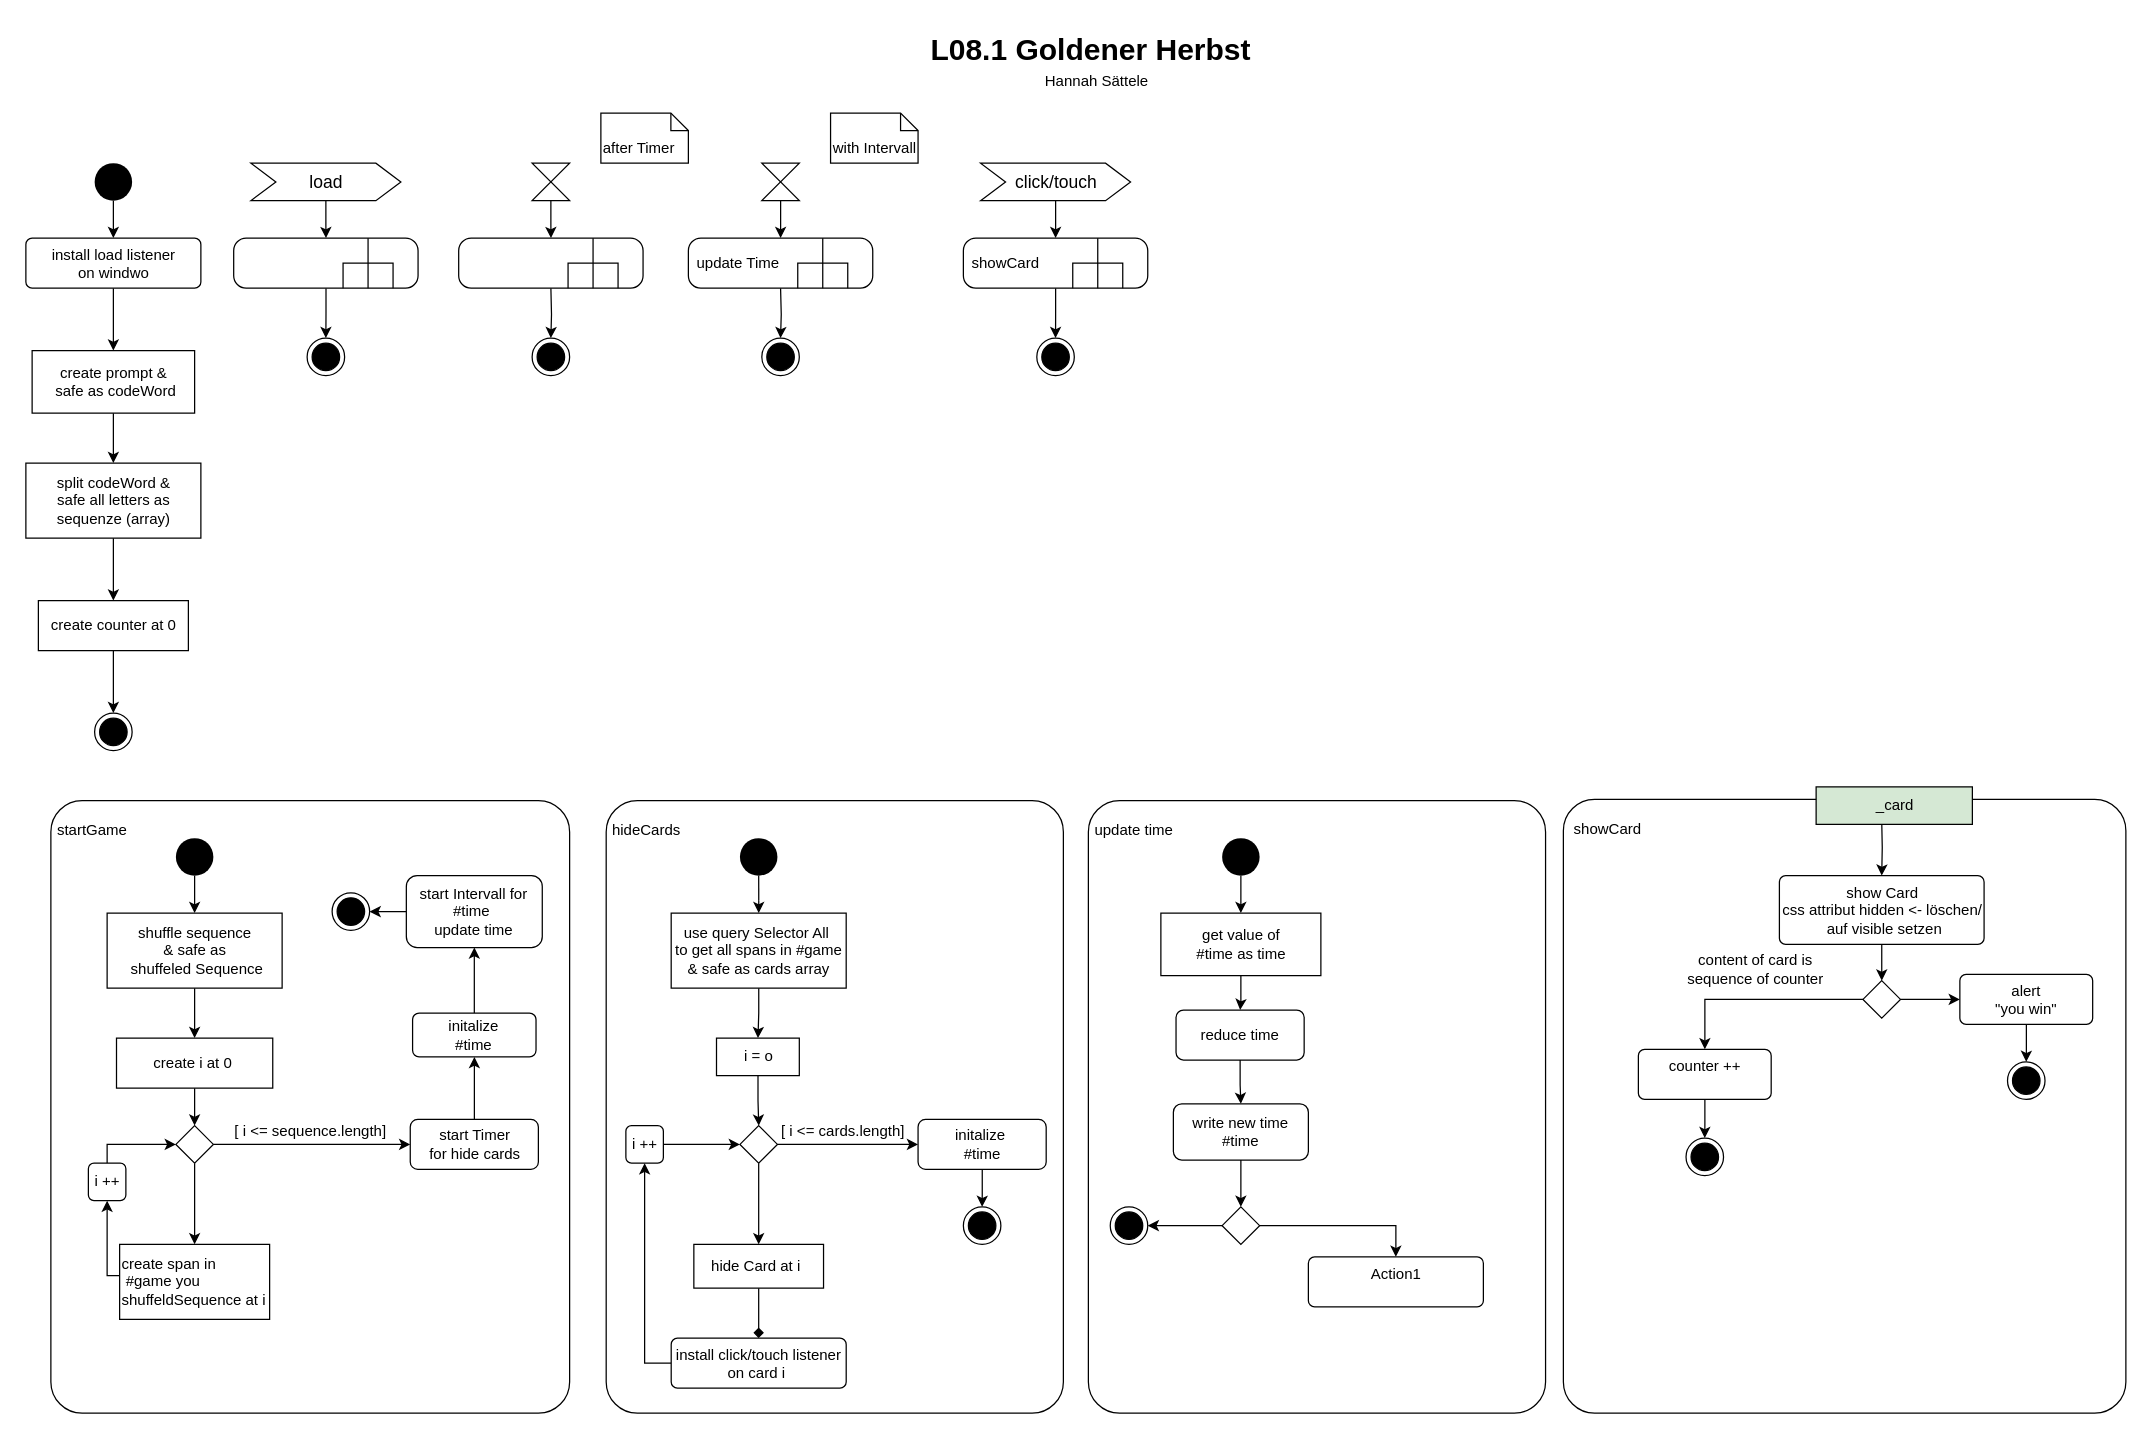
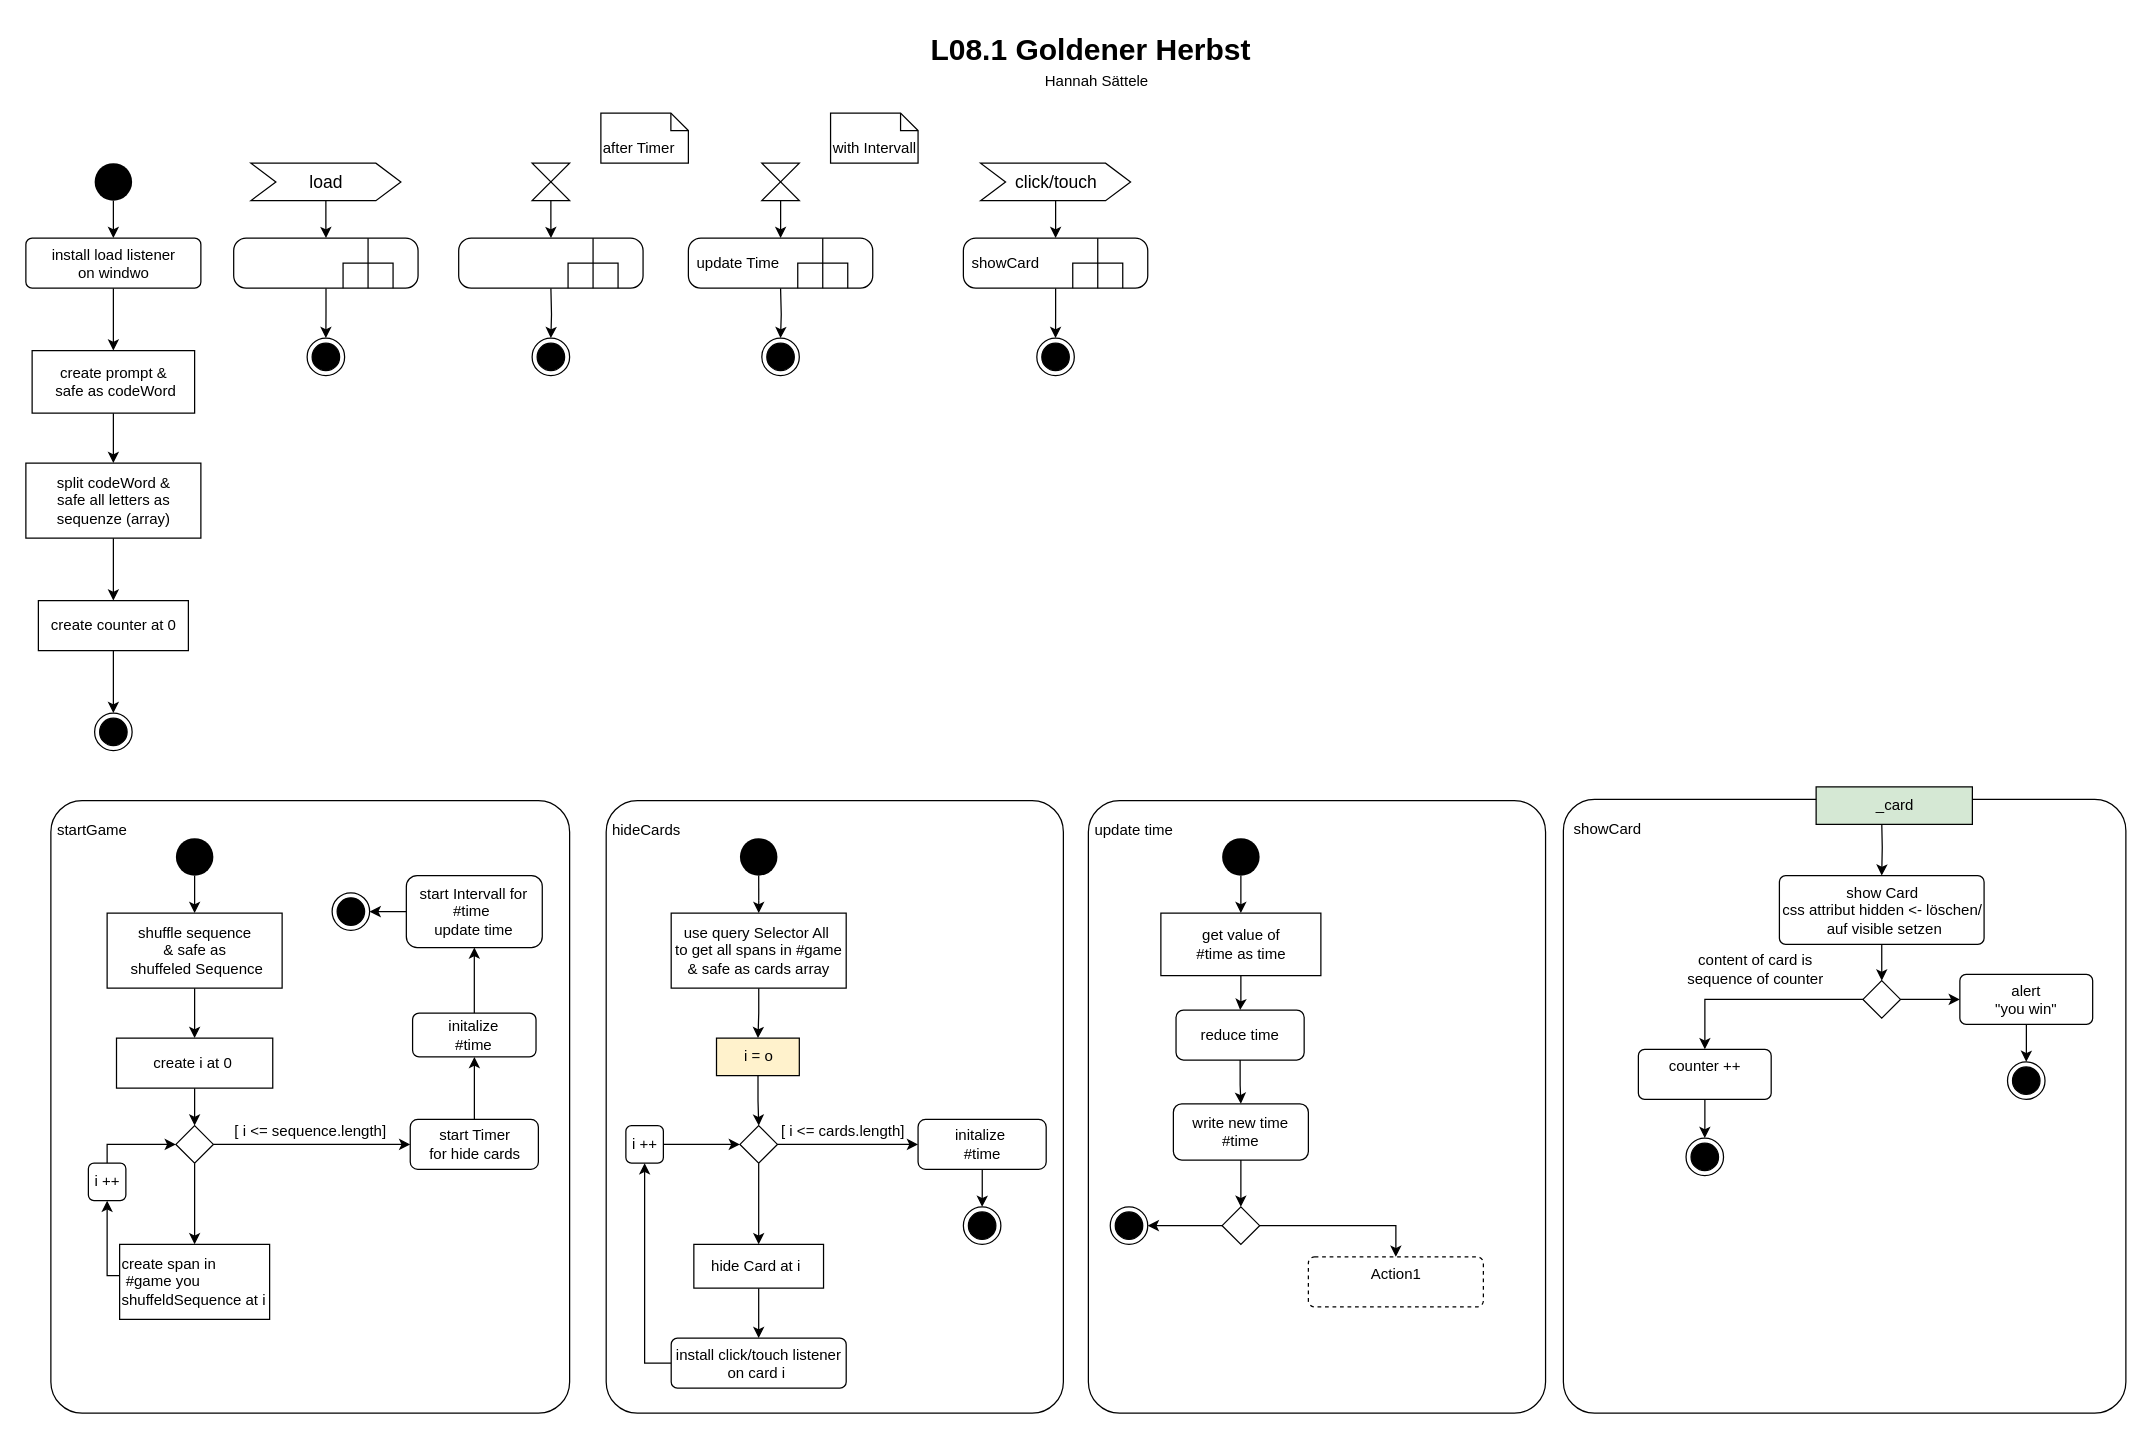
(758, 1057) -> (758, 1057)
(1396, 1282) -> (1396, 1282)
(758, 1327) -> (758, 1328)
